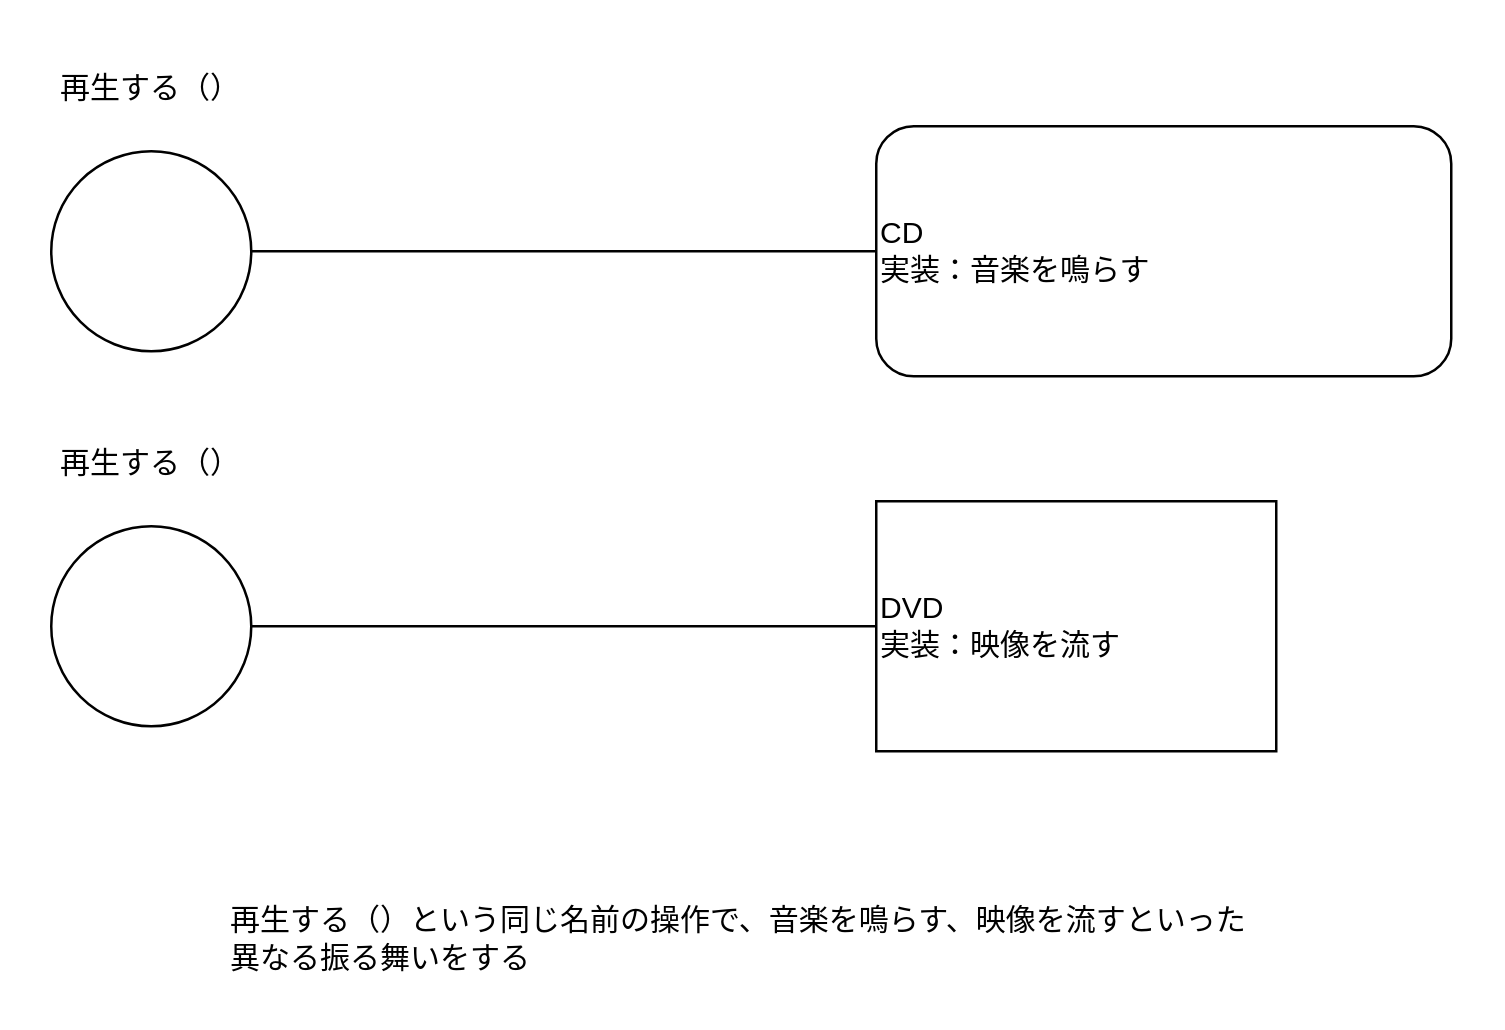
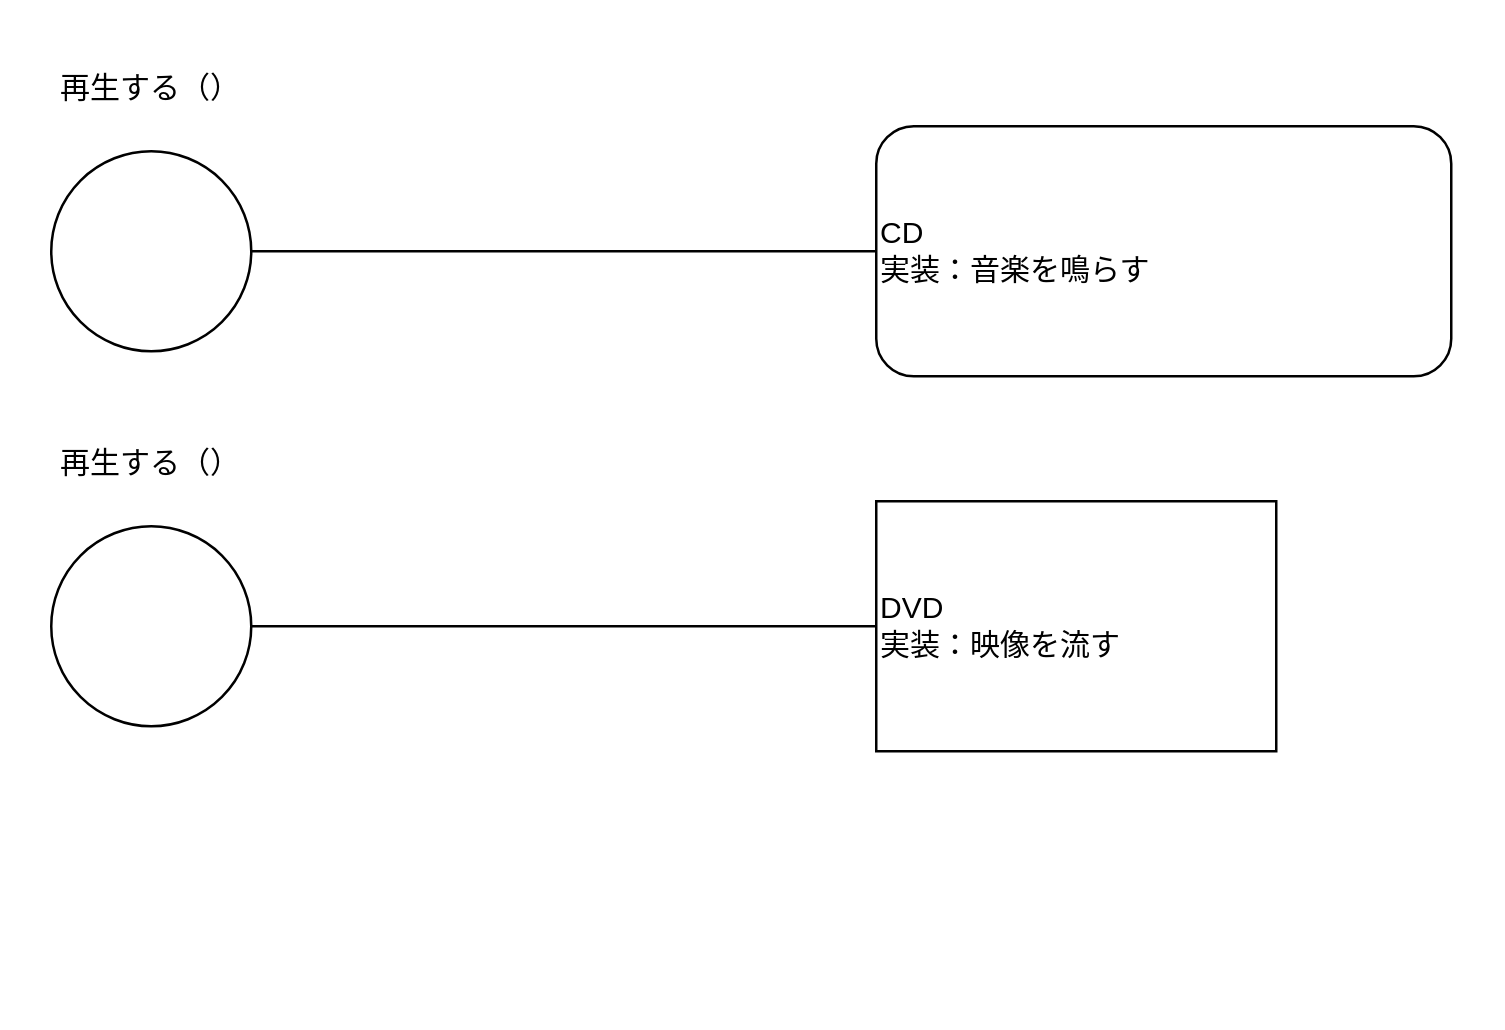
(739, 939) -> none
